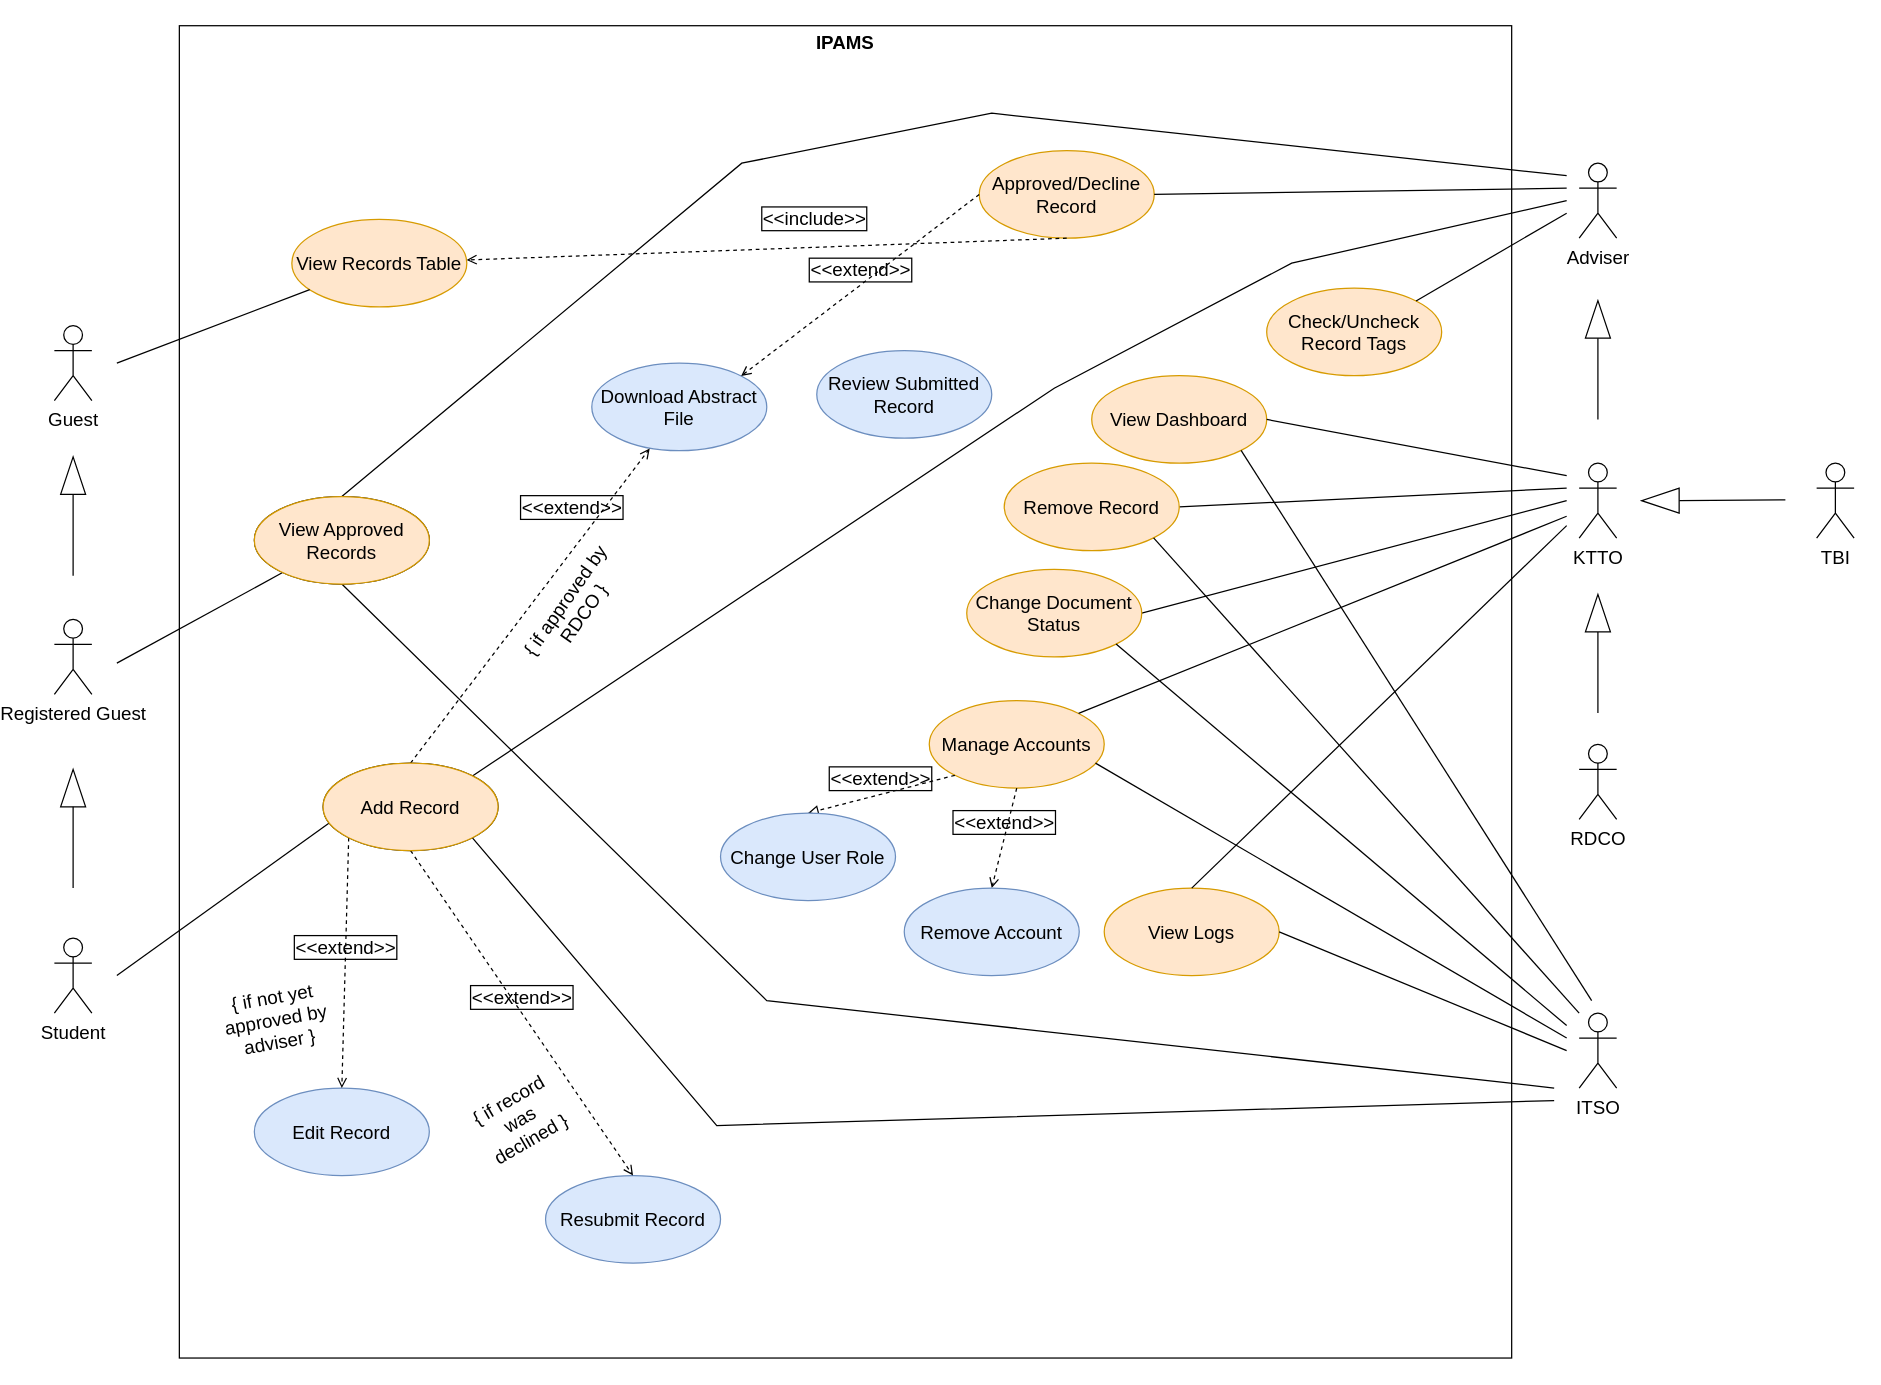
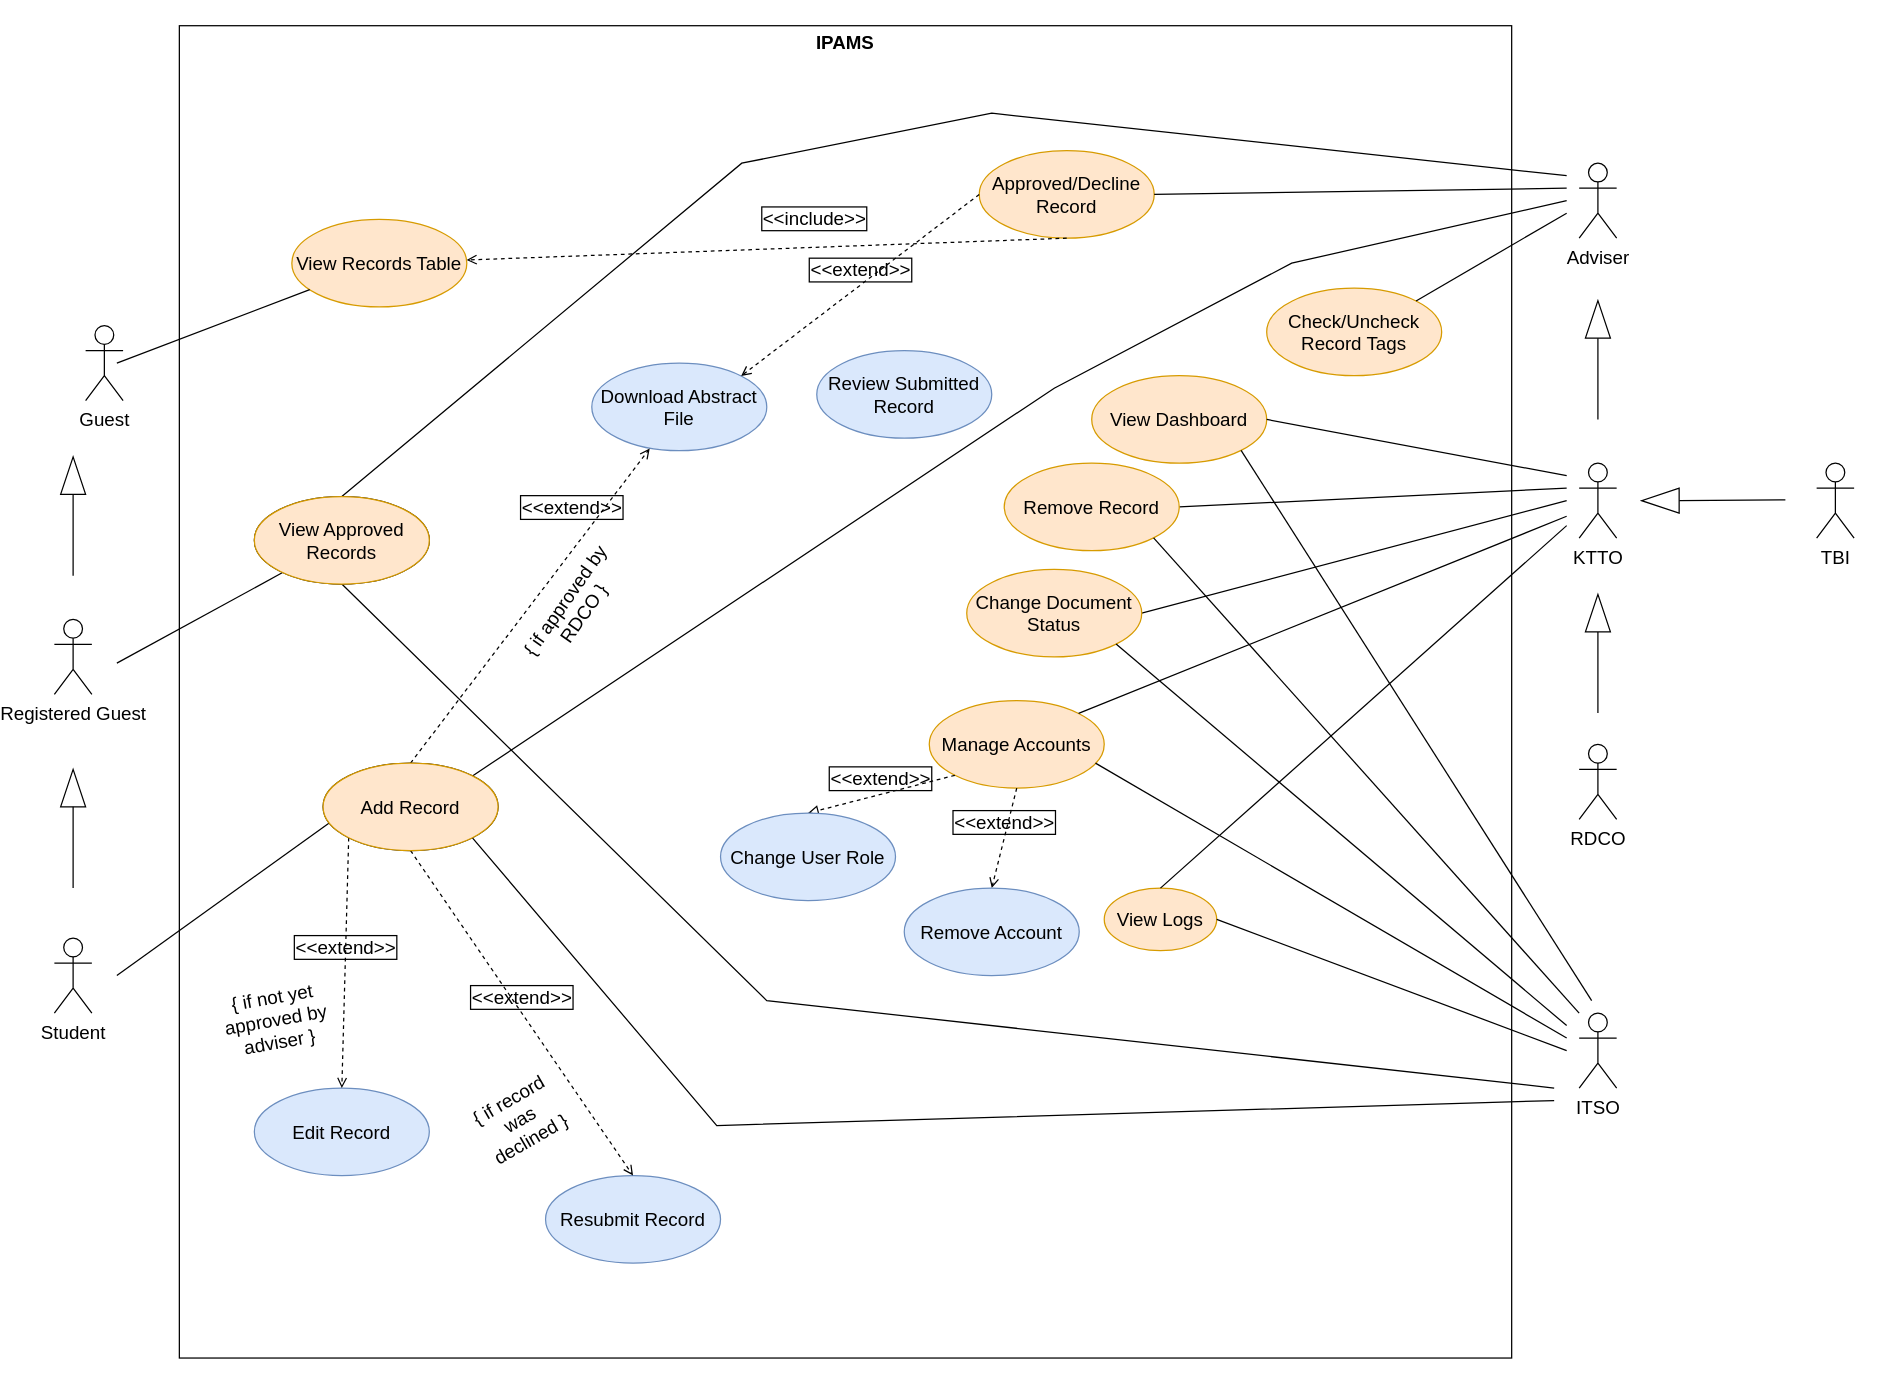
(73, 363) -> (104, 363)
(1192, 932) -> (1161, 919)
